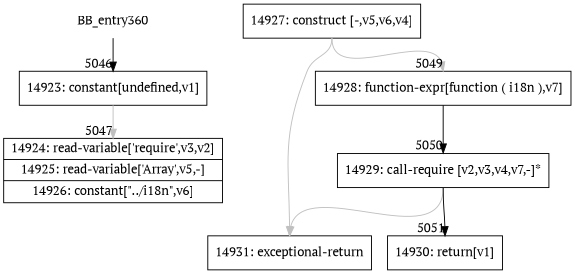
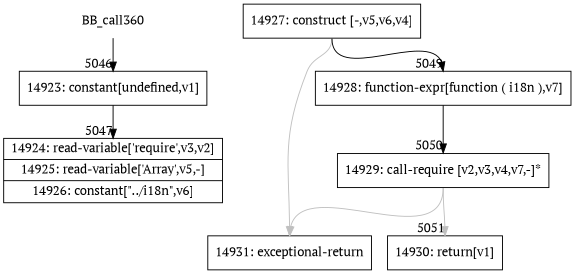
(113, 21) -> (113, 21)
(383, 55) -> (383, 55)
(113, 117) -> (113, 117)
(444, 207) -> (444, 207)
